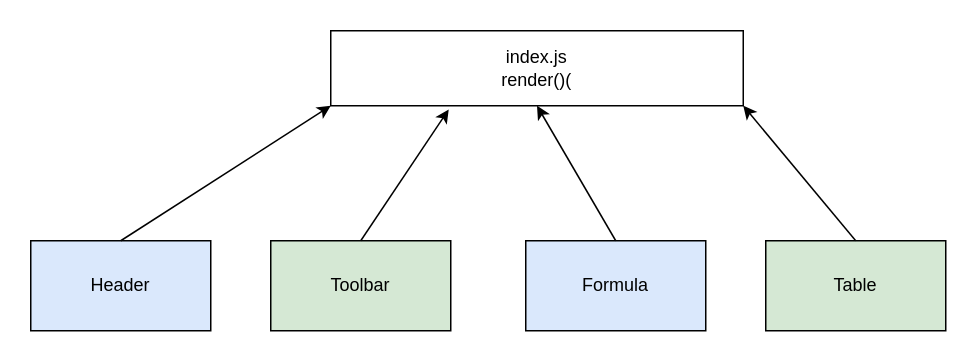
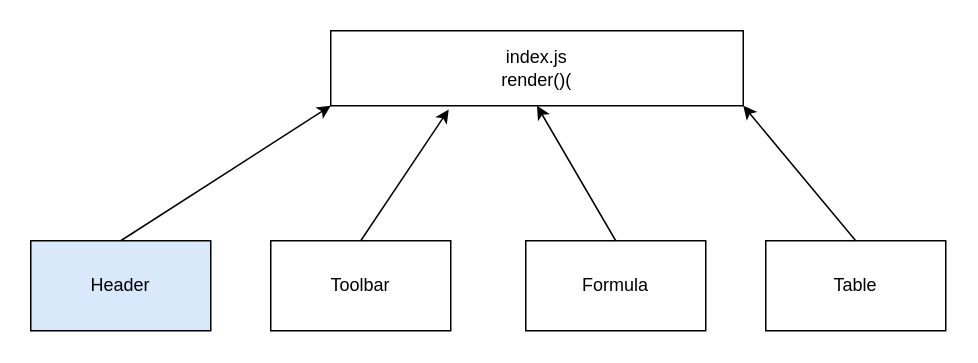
(361, 286) -> (361, 286)
(616, 286) -> (616, 286)
(856, 286) -> (856, 286)
